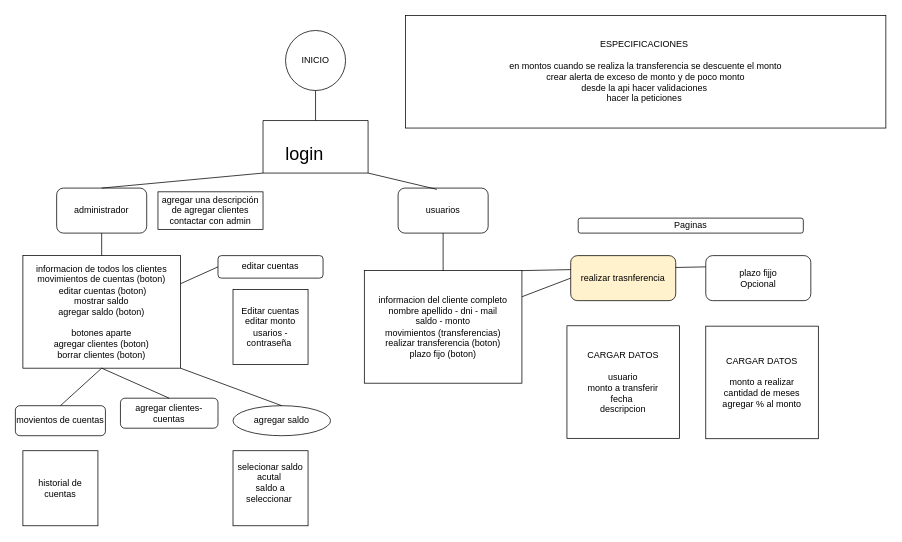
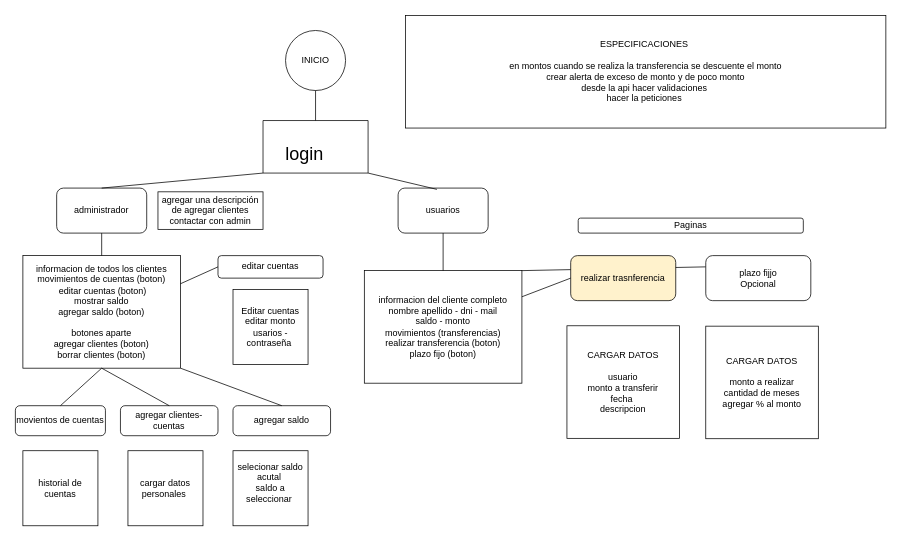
(169, 413) -> (169, 420)
(282, 420) -> (282, 420)
none -> (165, 488)
